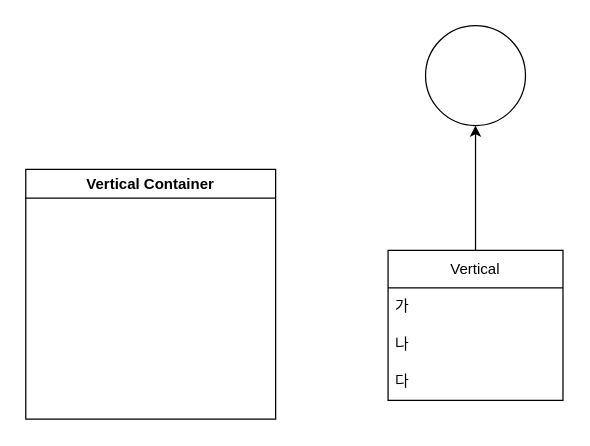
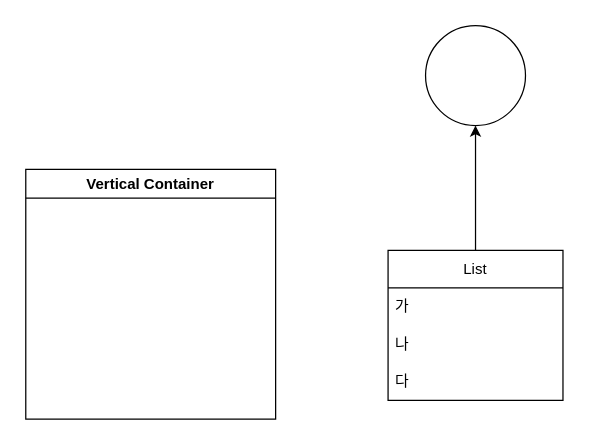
(476, 269) -> (476, 269)
